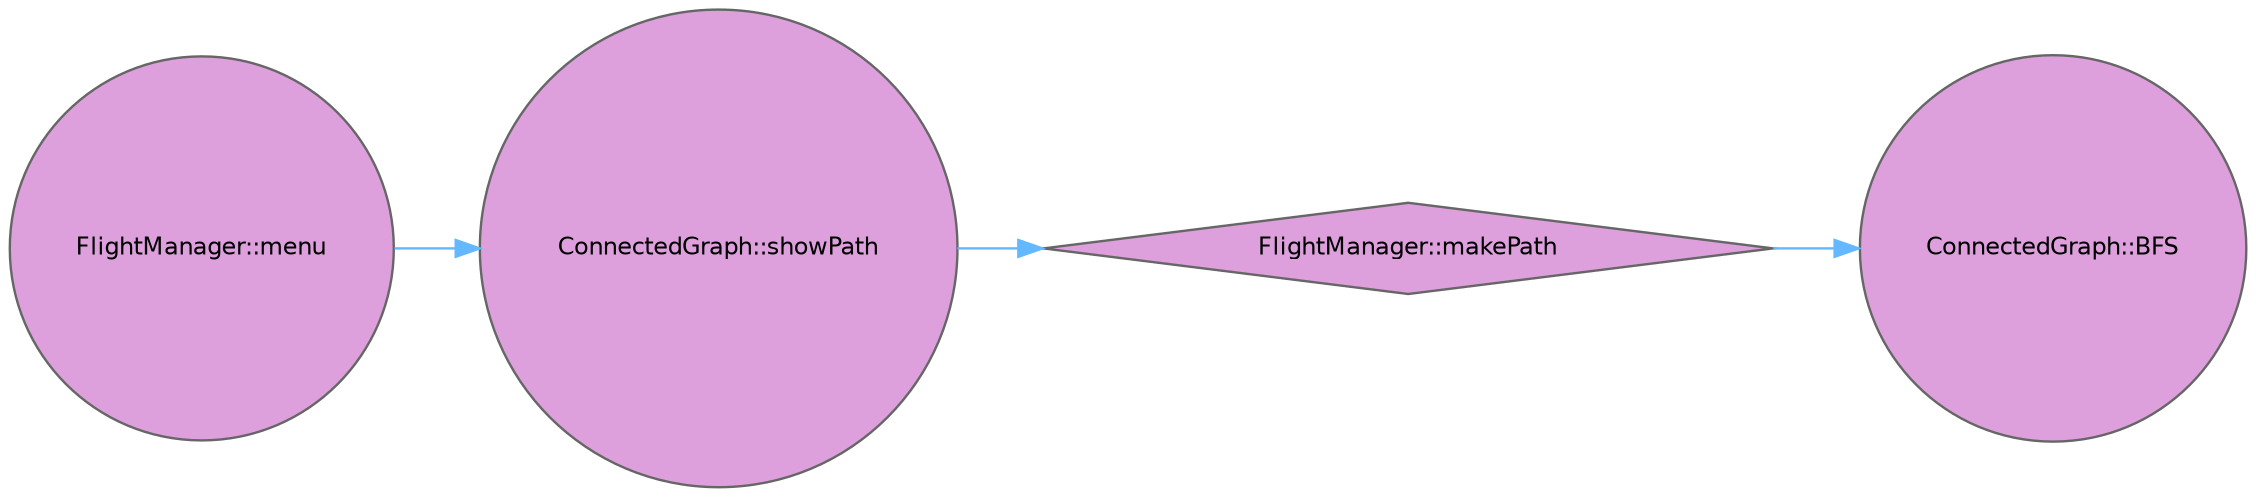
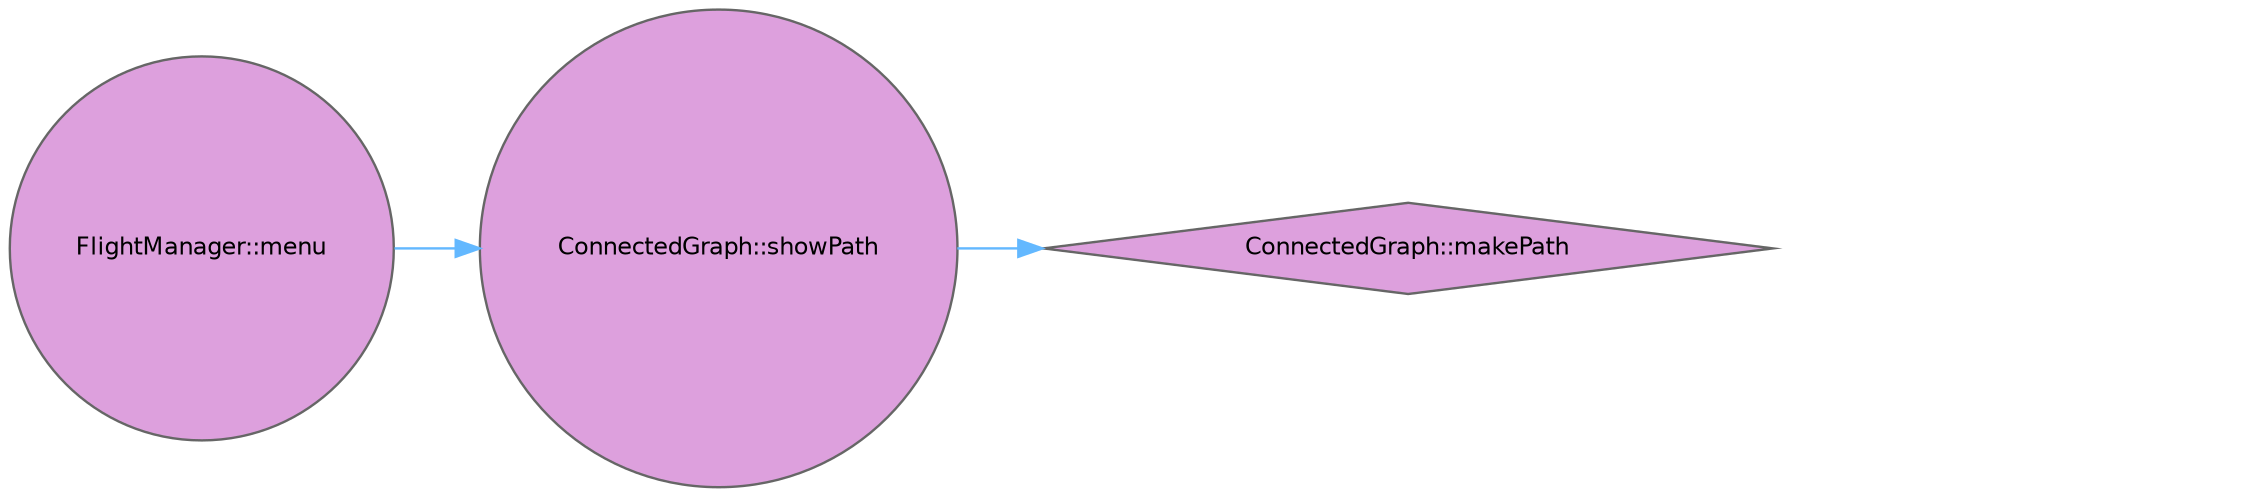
(1408, 248) -> (1408, 248)
(2053, 248) -> none
